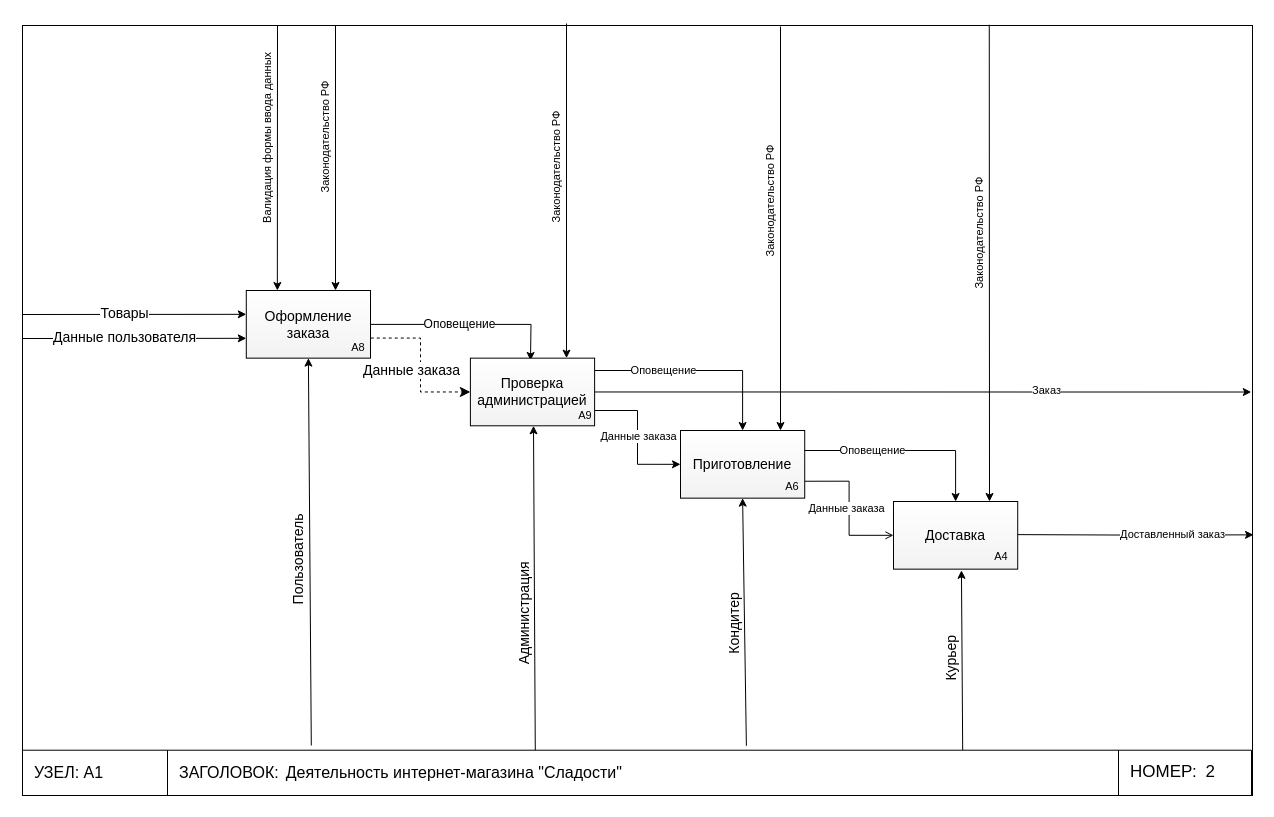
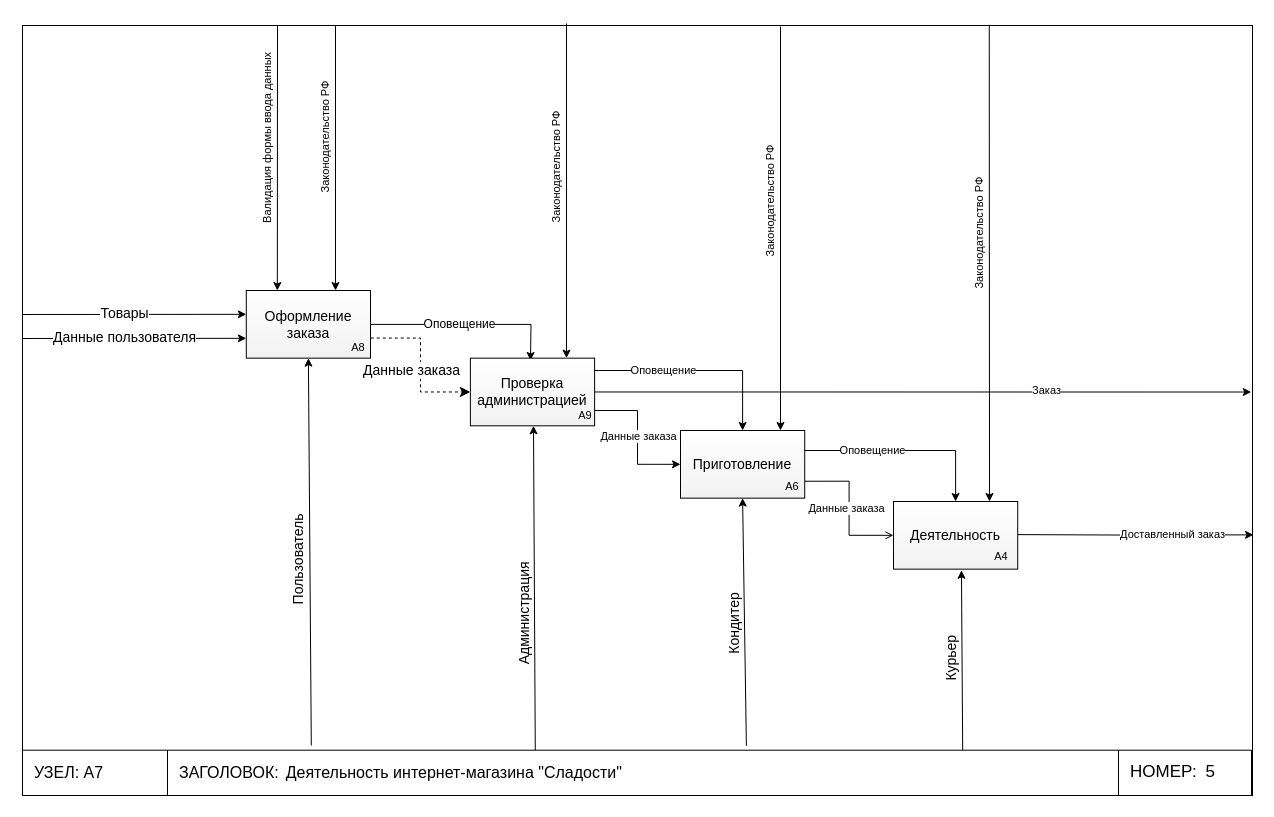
(956, 536) -> (956, 536)
(66, 773) -> (66, 773)
(1164, 773) -> (1164, 773)
